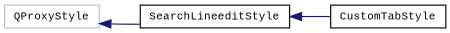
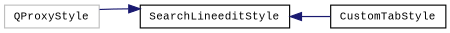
(126, 24) -> (114, 9)
